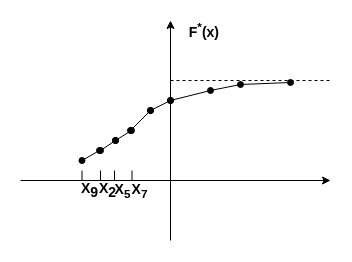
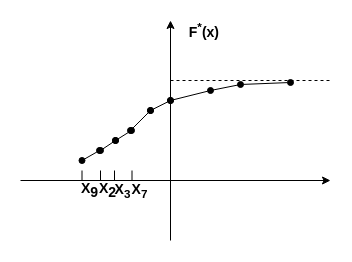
(123, 191) -> (123, 191)
